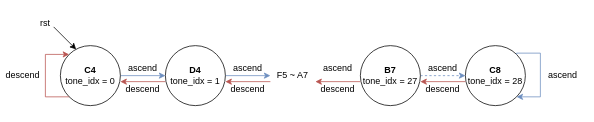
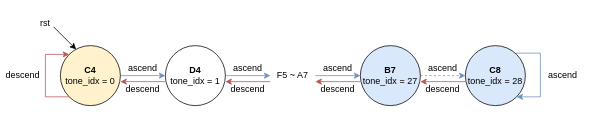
(90, 75) -> (90, 75)
none -> (335, 75)
(390, 75) -> (390, 75)
(495, 75) -> (495, 75)
